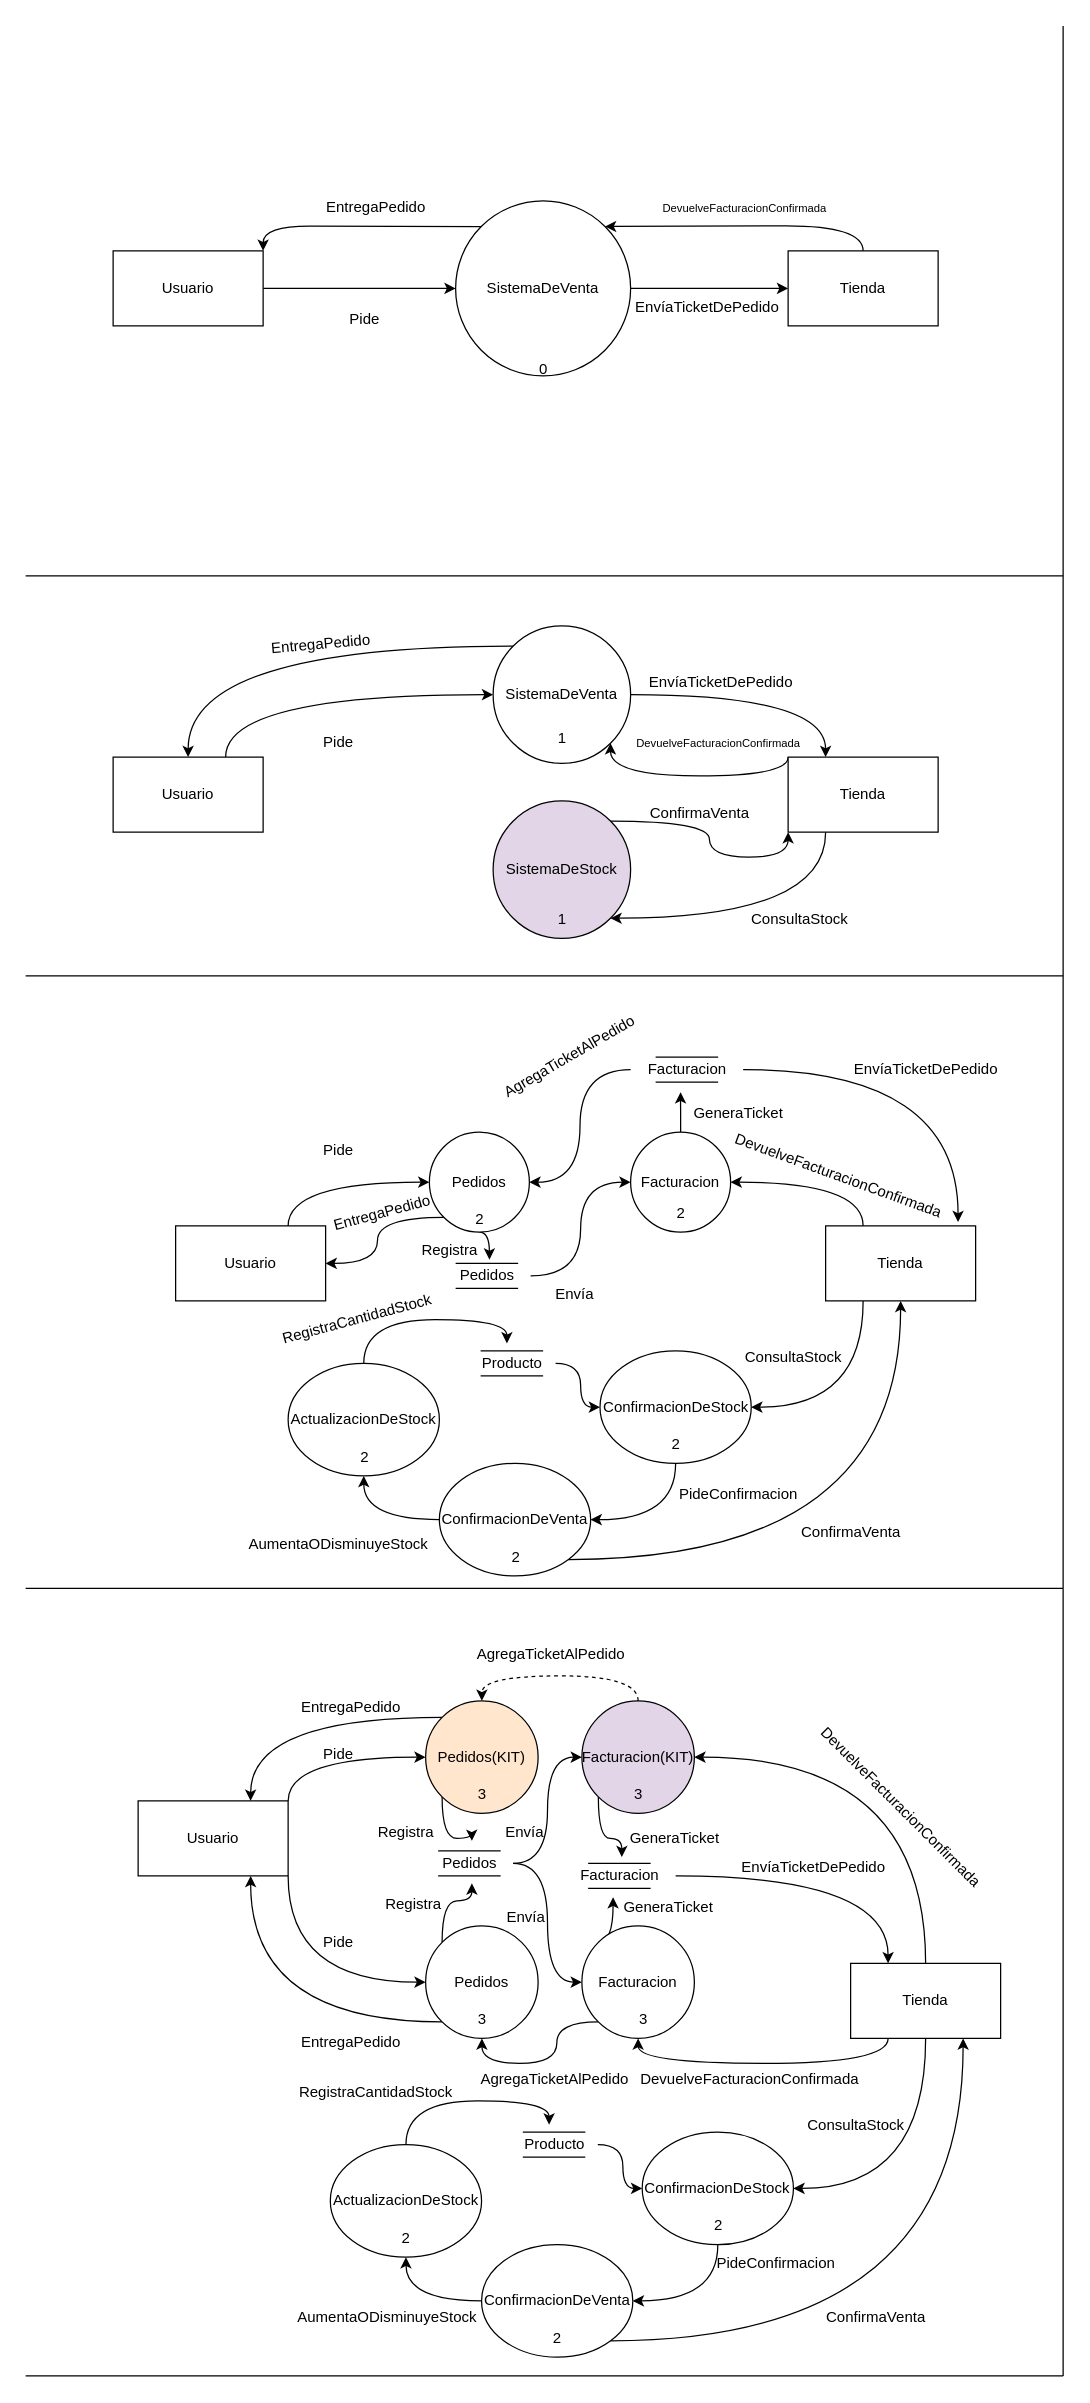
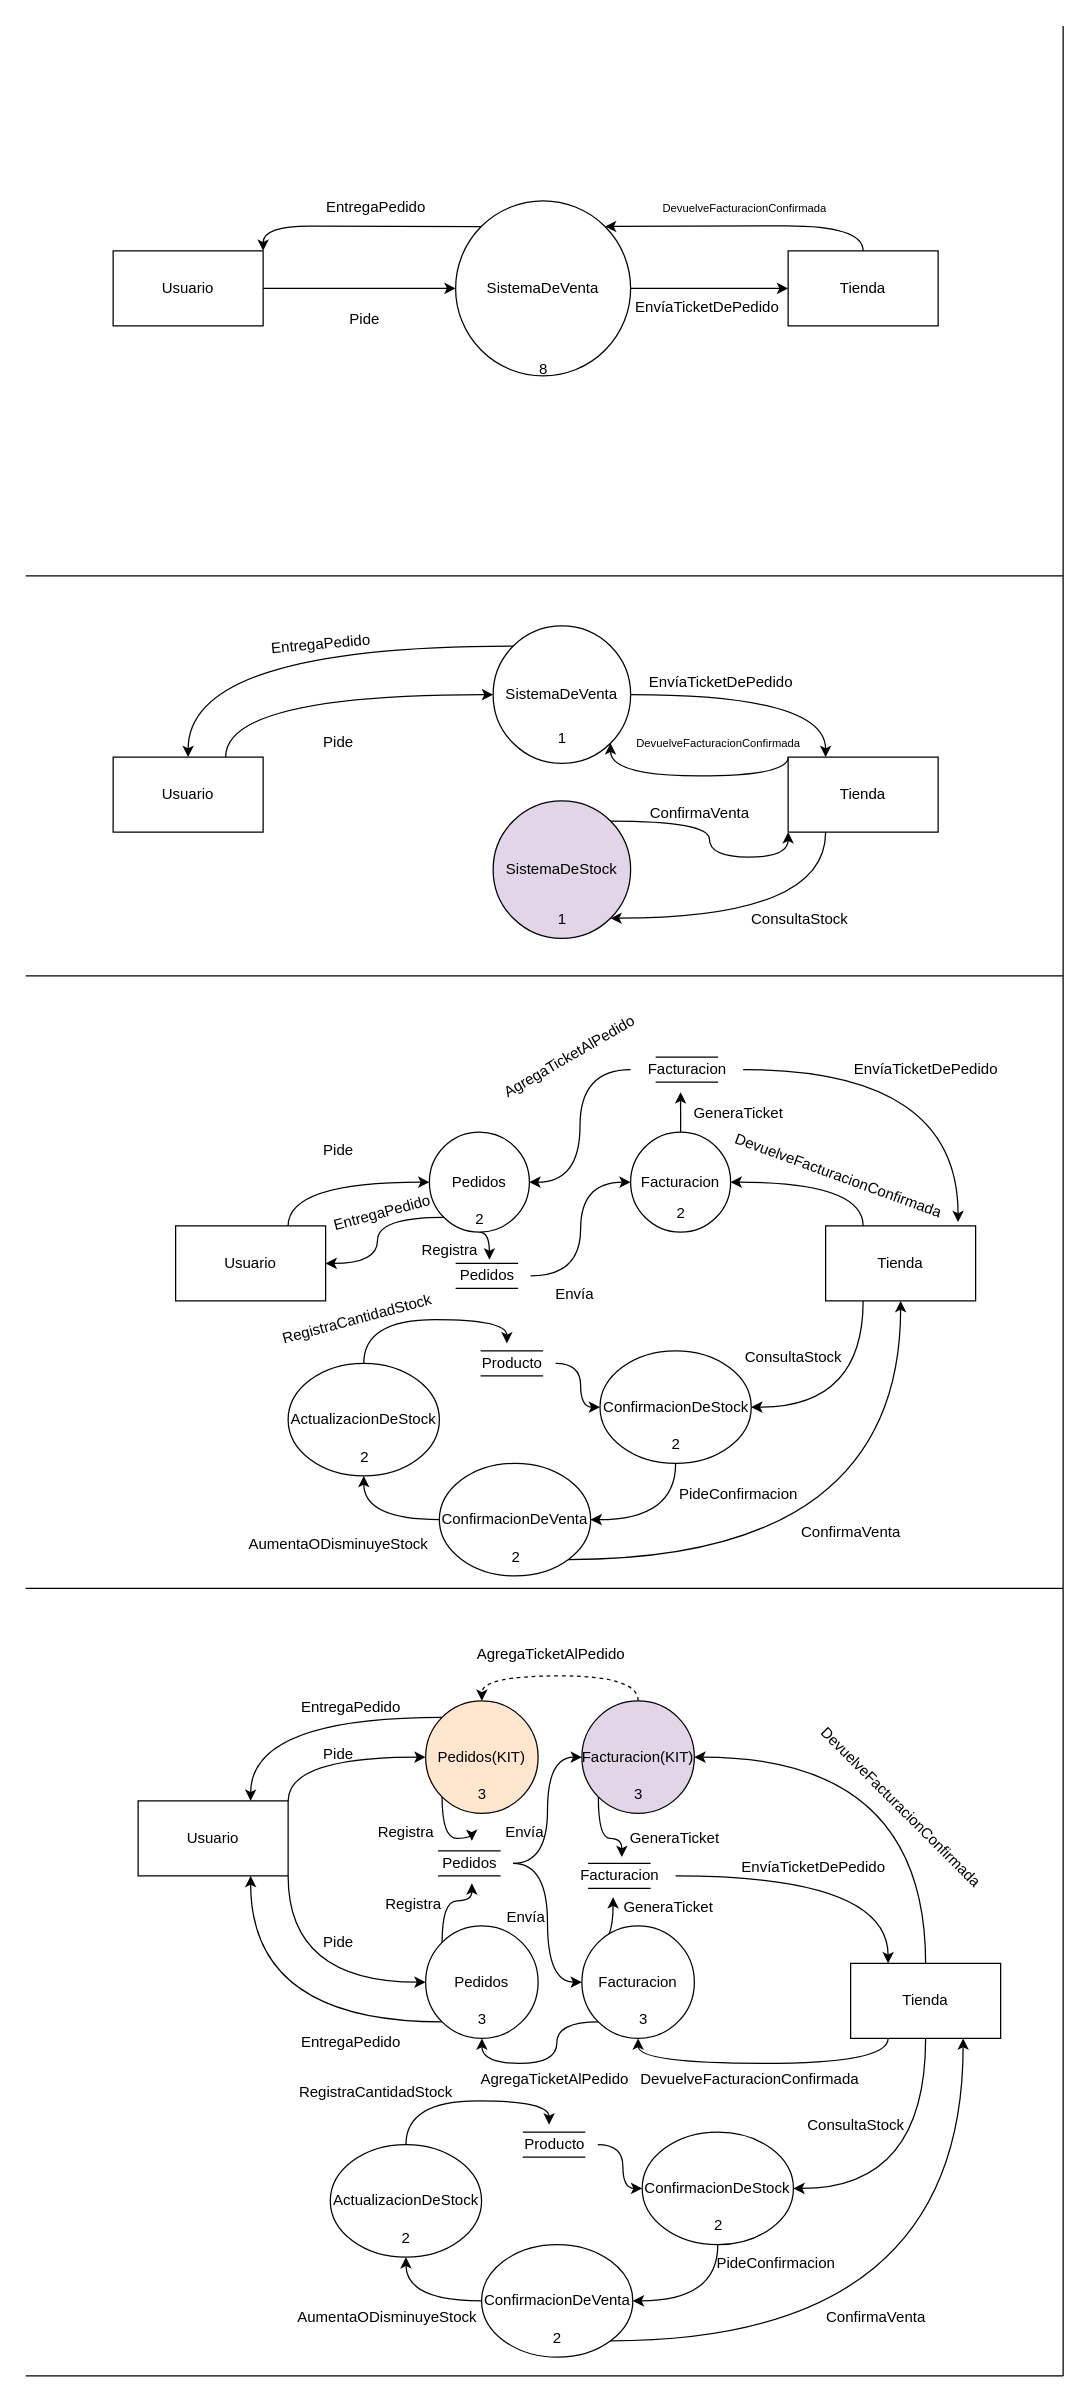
(544, 369) -> (544, 369)
